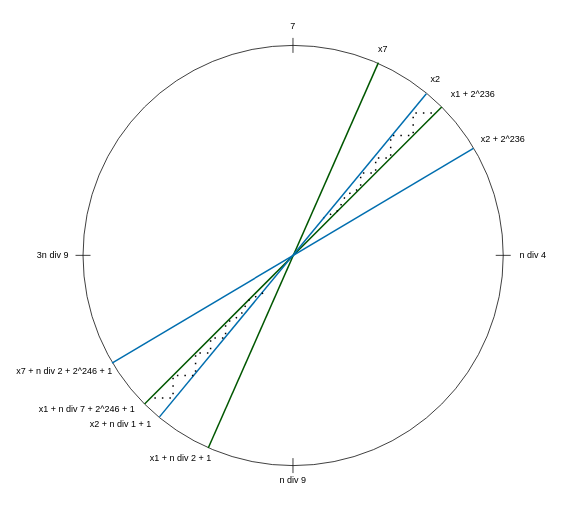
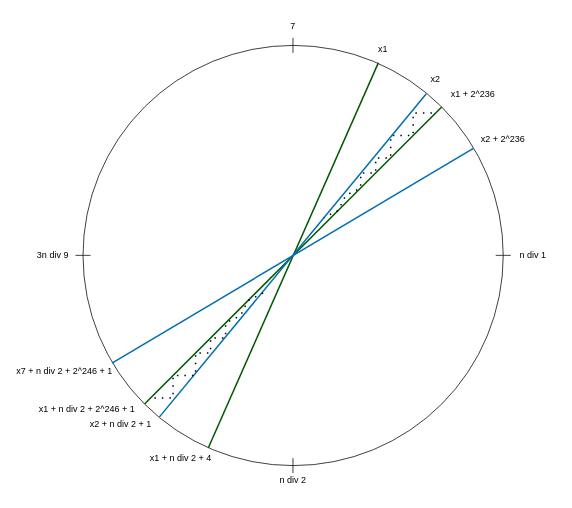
(383, 49) -> (383, 49)
(533, 255) -> (533, 255)
(87, 409) -> (87, 409)
(121, 424) -> (121, 424)
(181, 458) -> (181, 458)
(293, 480) -> (293, 480)
